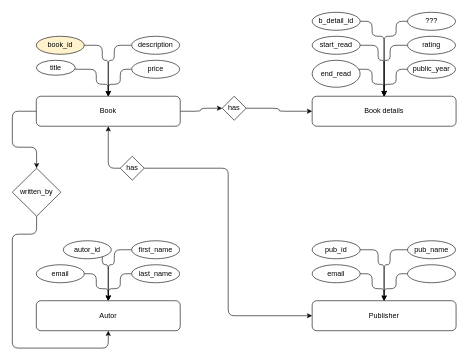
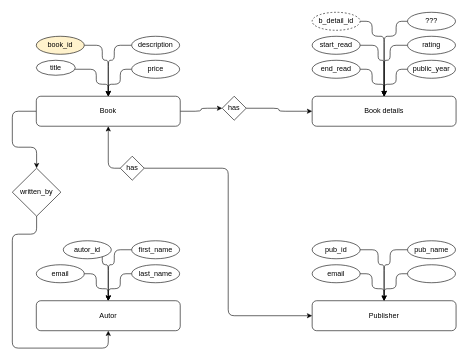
(336, 21) -> (336, 21)
(336, 74) -> (336, 69)
